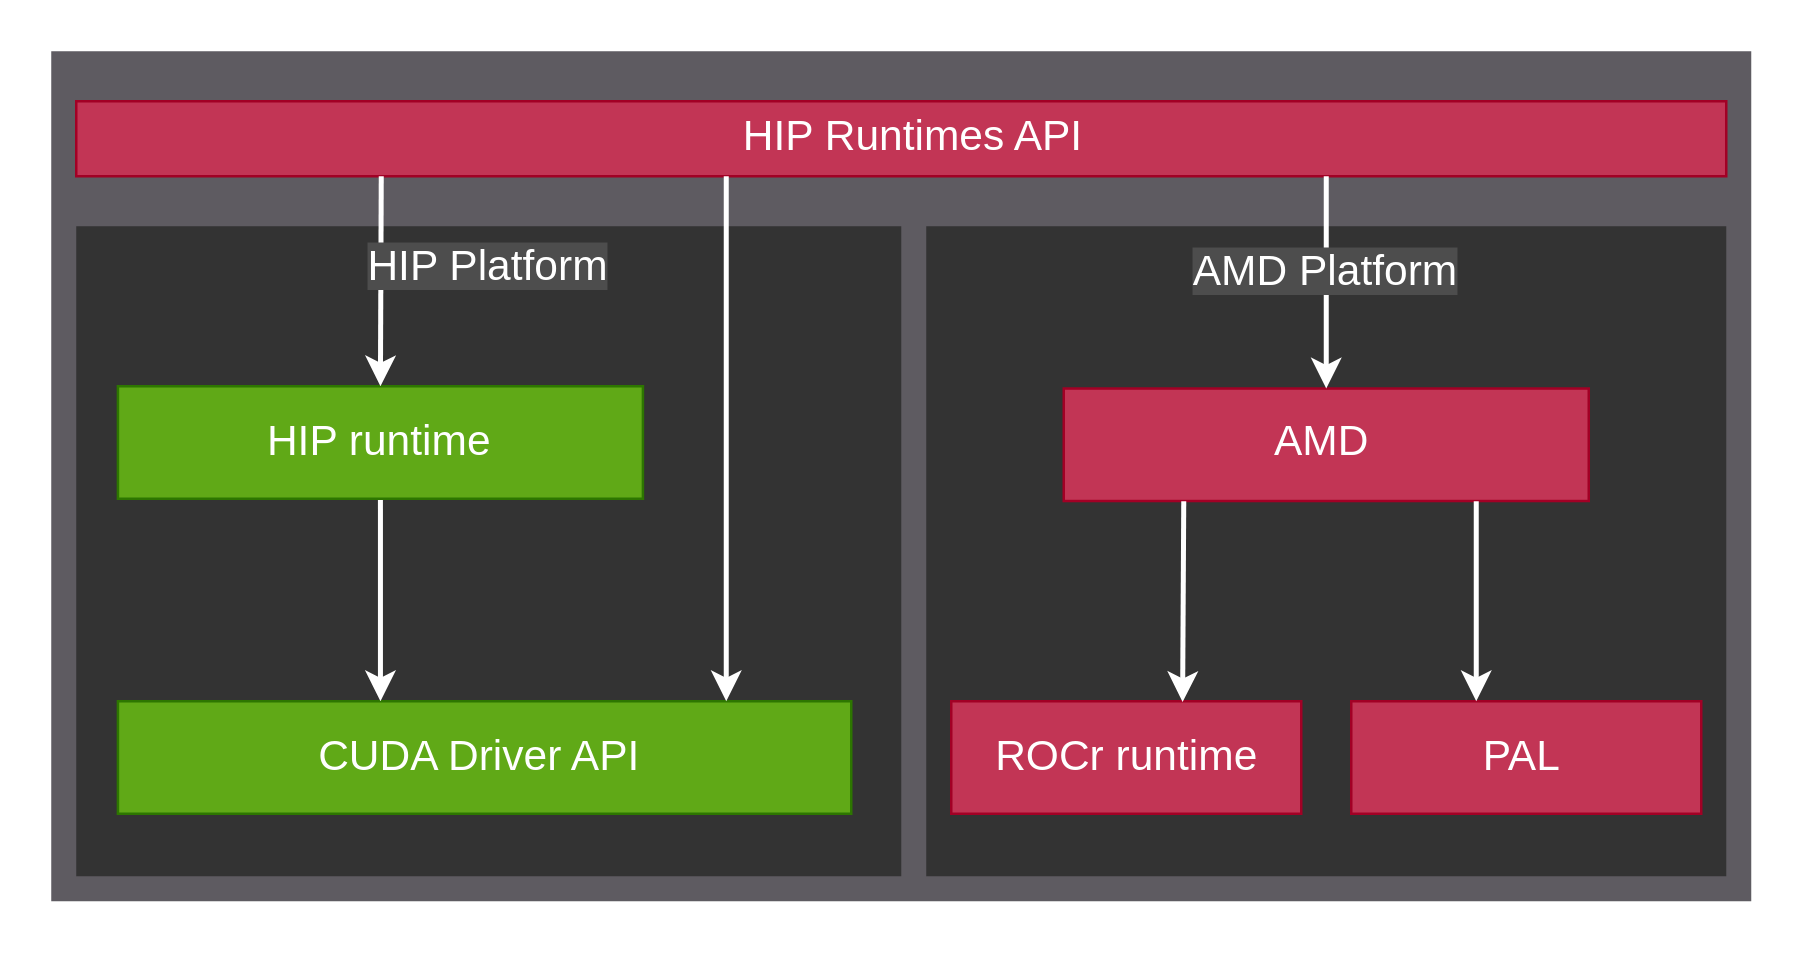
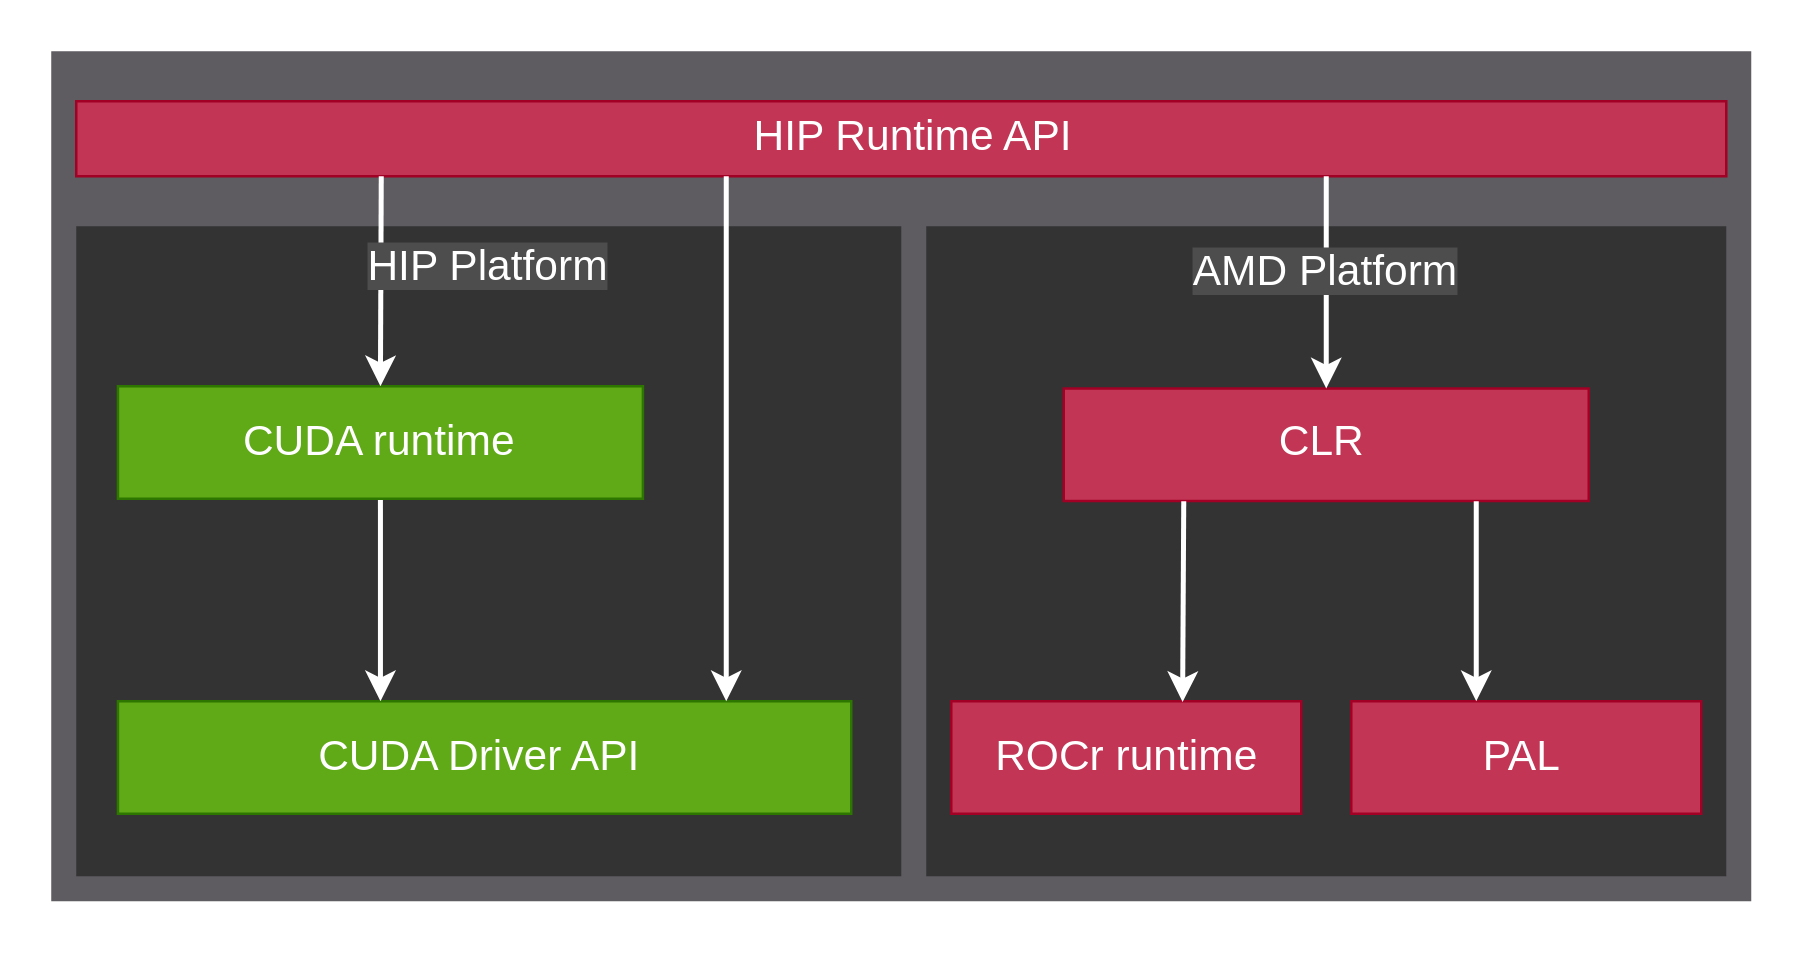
(914, 139) -> (914, 139)
(380, 444) -> (380, 444)
(1323, 444) -> (1323, 444)
